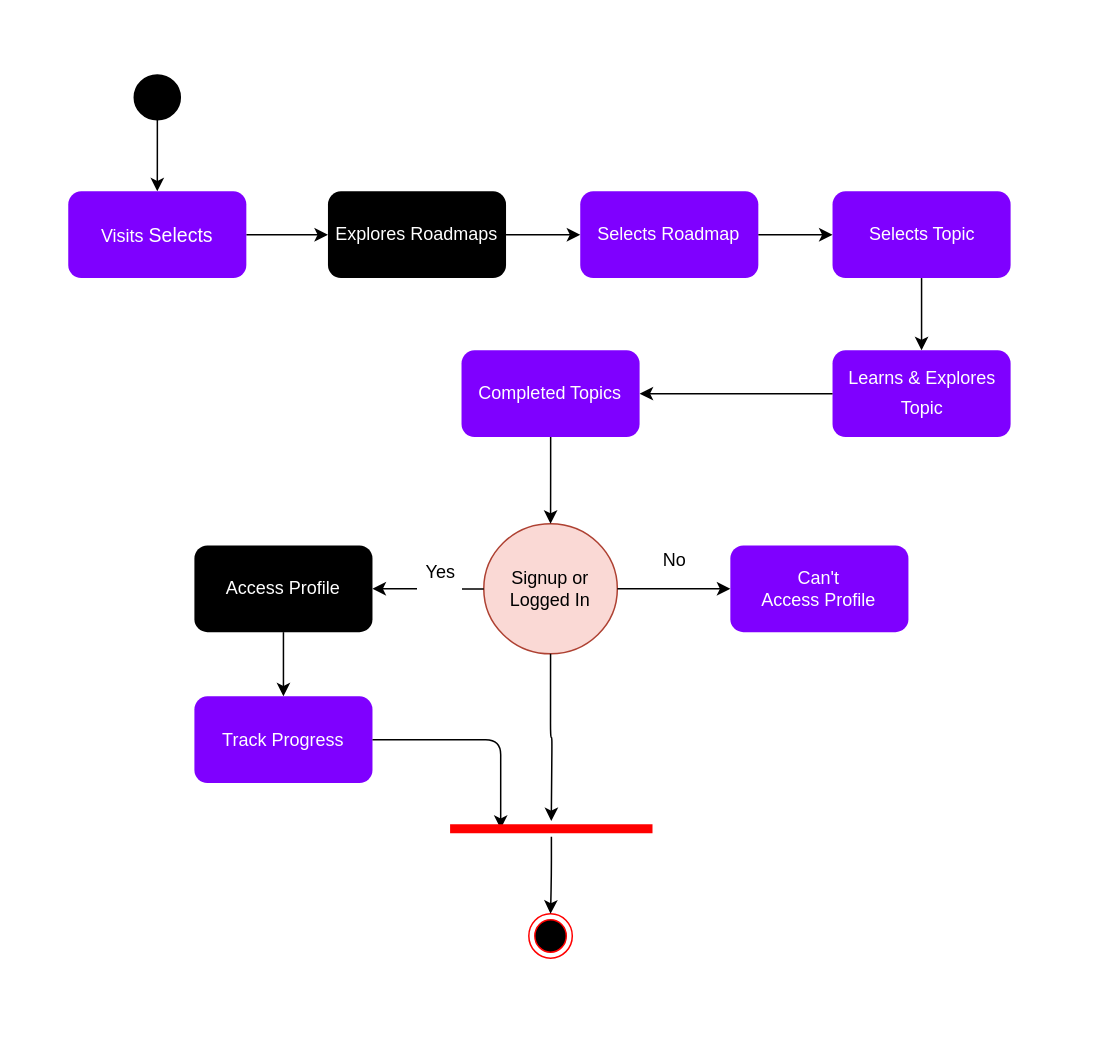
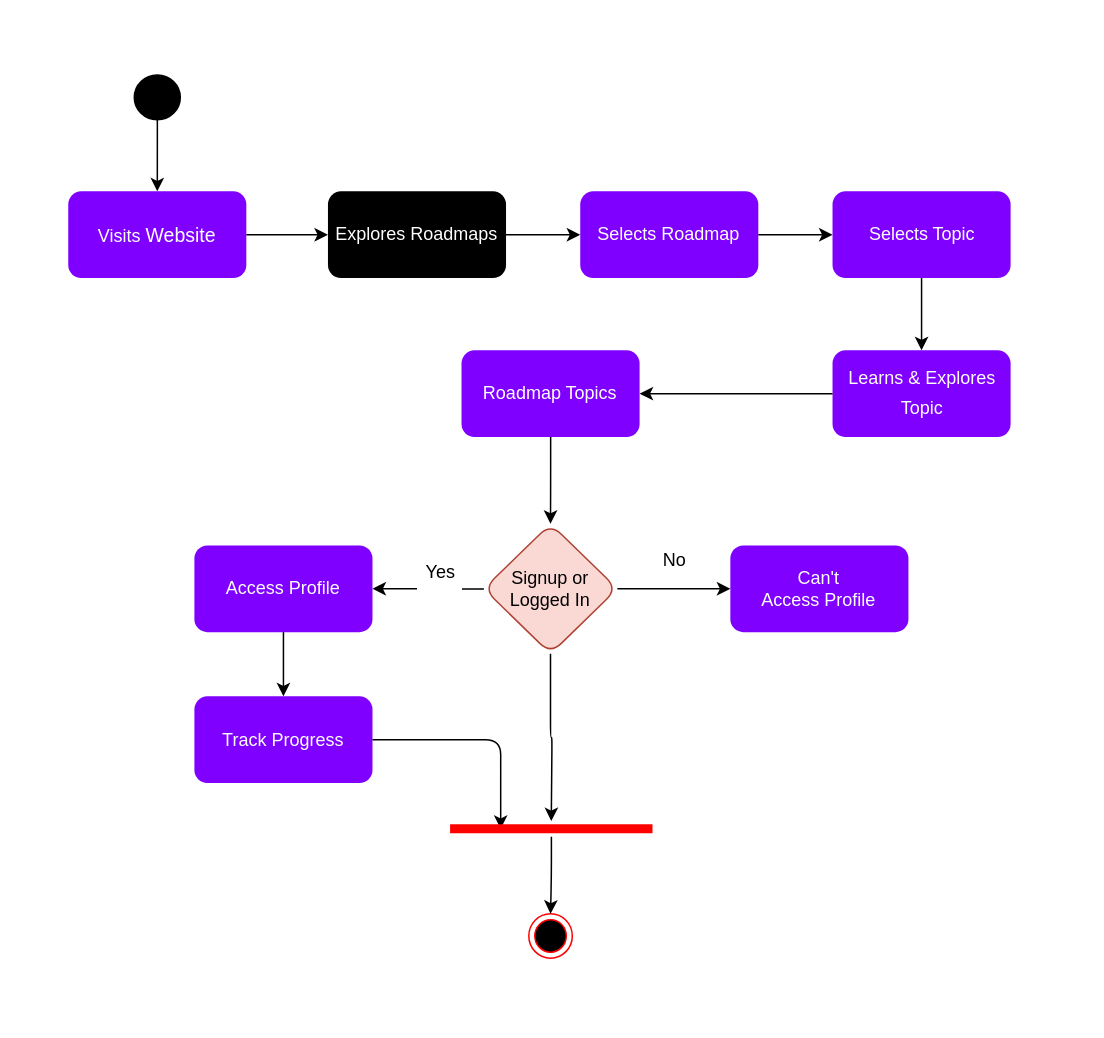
(158, 235) -> (158, 235)
(551, 394) -> (551, 394)
(283, 589) -> (283, 589)
(551, 589) -> (551, 589)
